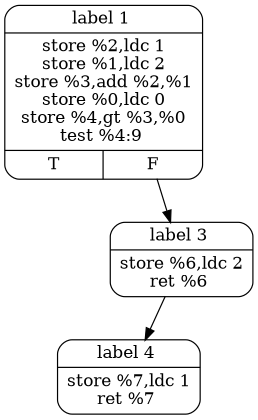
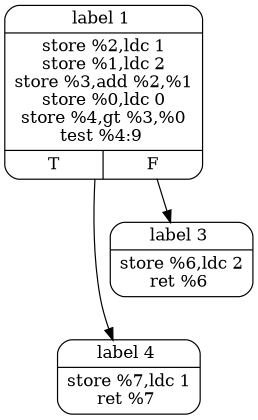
(158, 313) -> (95, 255)
